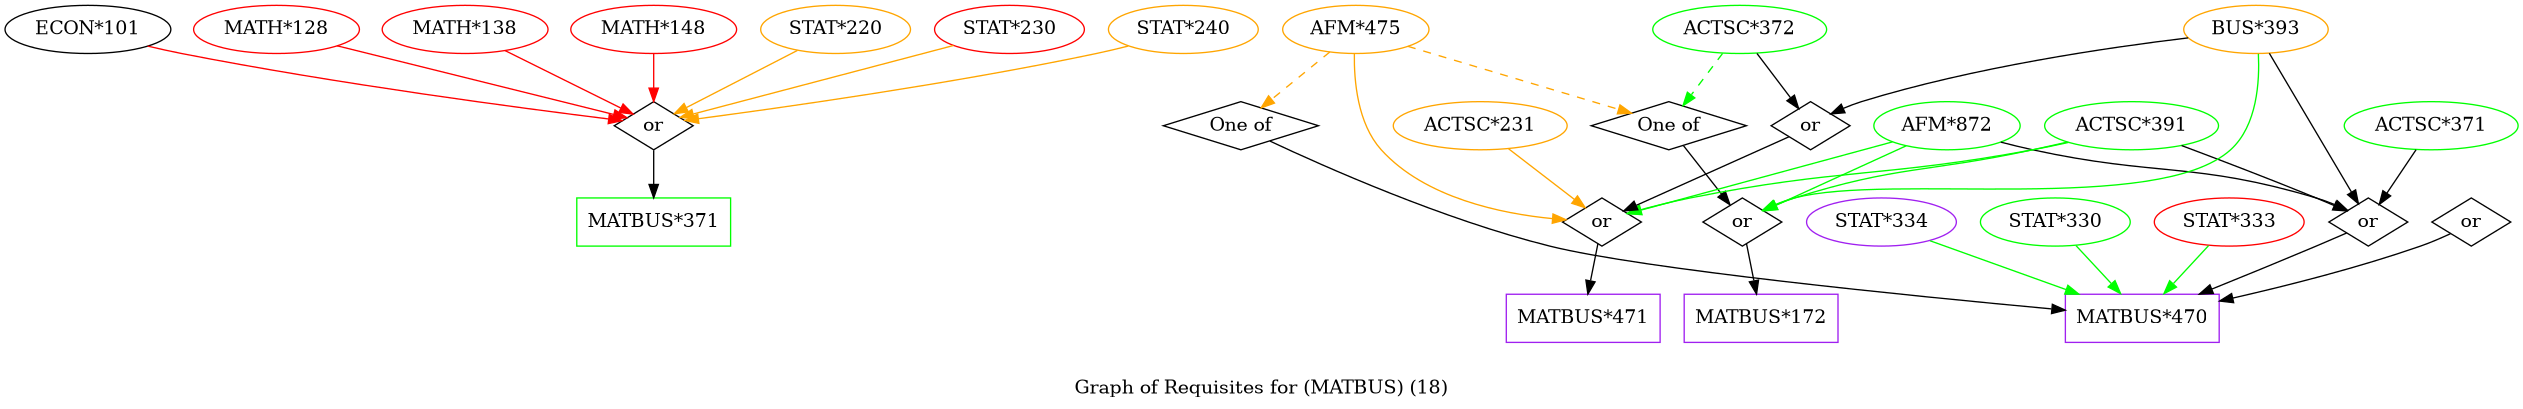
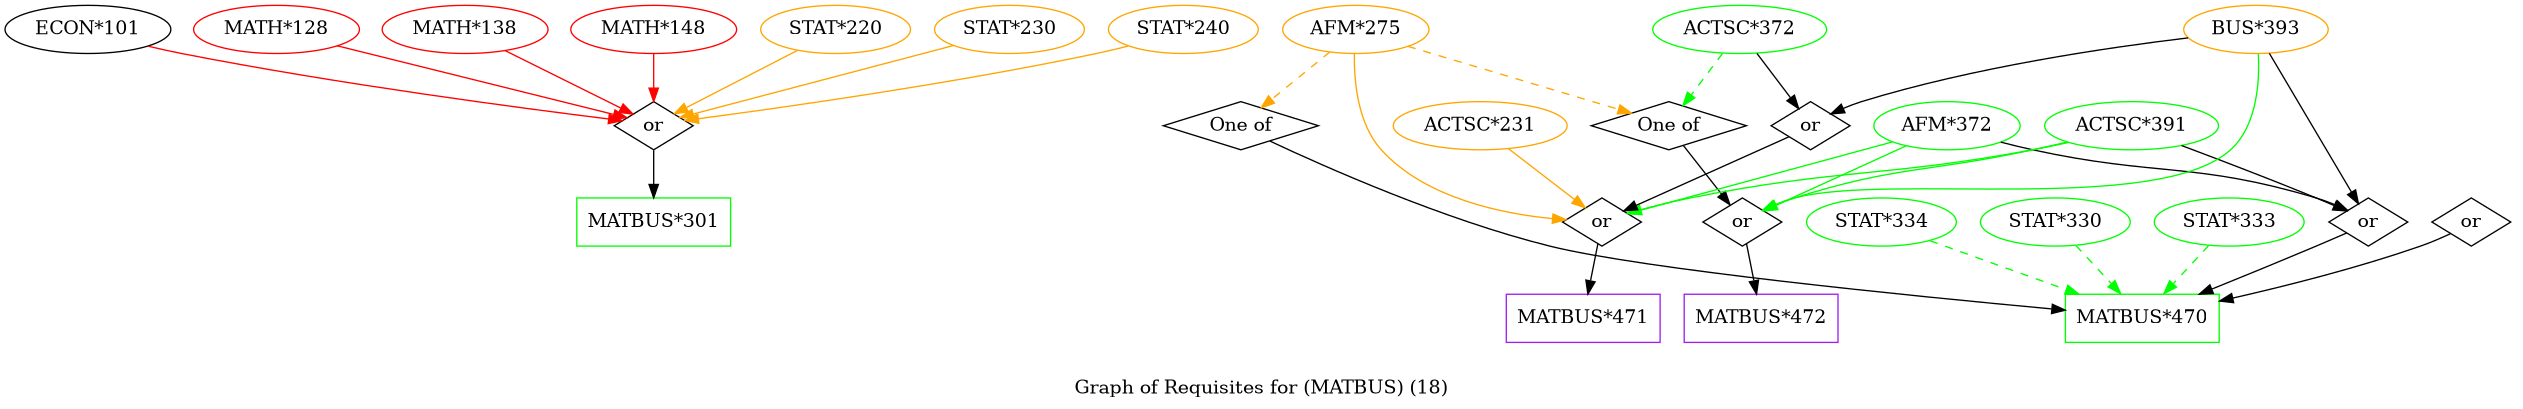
(1009, 29) -> (1009, 29)
(1356, 29) -> (1356, 29)
(1947, 126) -> (1947, 126)
(2431, 126) -> none
(654, 222) -> (654, 222)
(1881, 222) -> (1881, 222)
(2229, 222) -> (2229, 222)
(1998, 265) -> (1998, 265)
(2094, 265) -> (2094, 265)
(2191, 265) -> (2191, 265)
(1761, 318) -> (1761, 318)
(2142, 318) -> (2142, 318)
